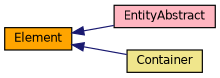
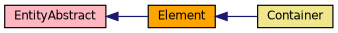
(99, 28) -> (133, 16)
